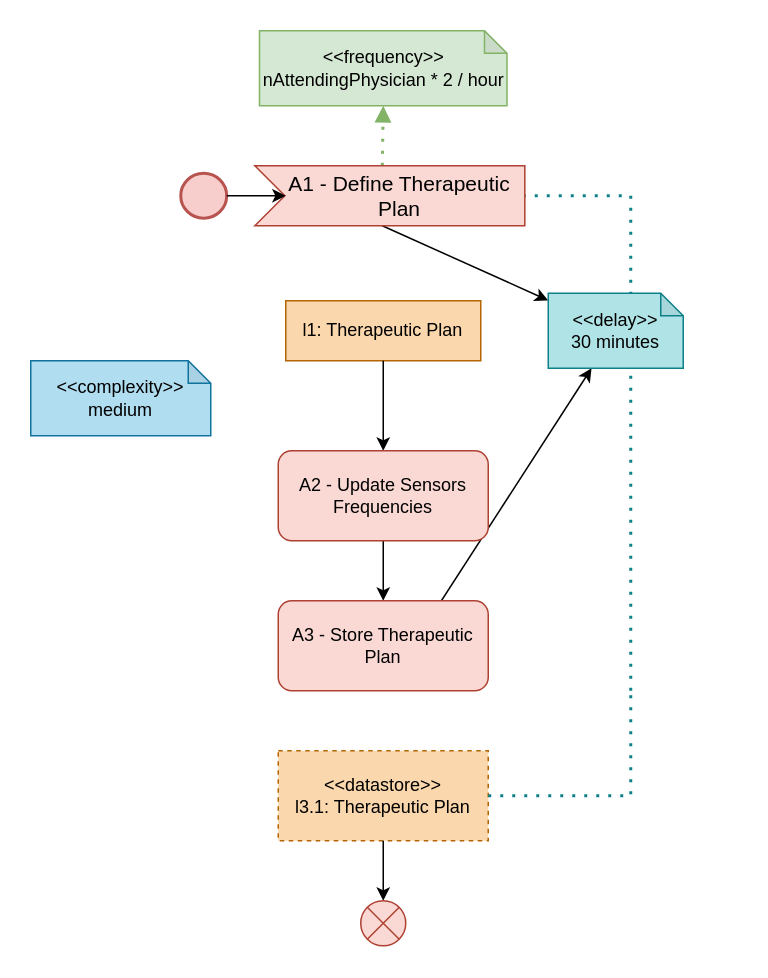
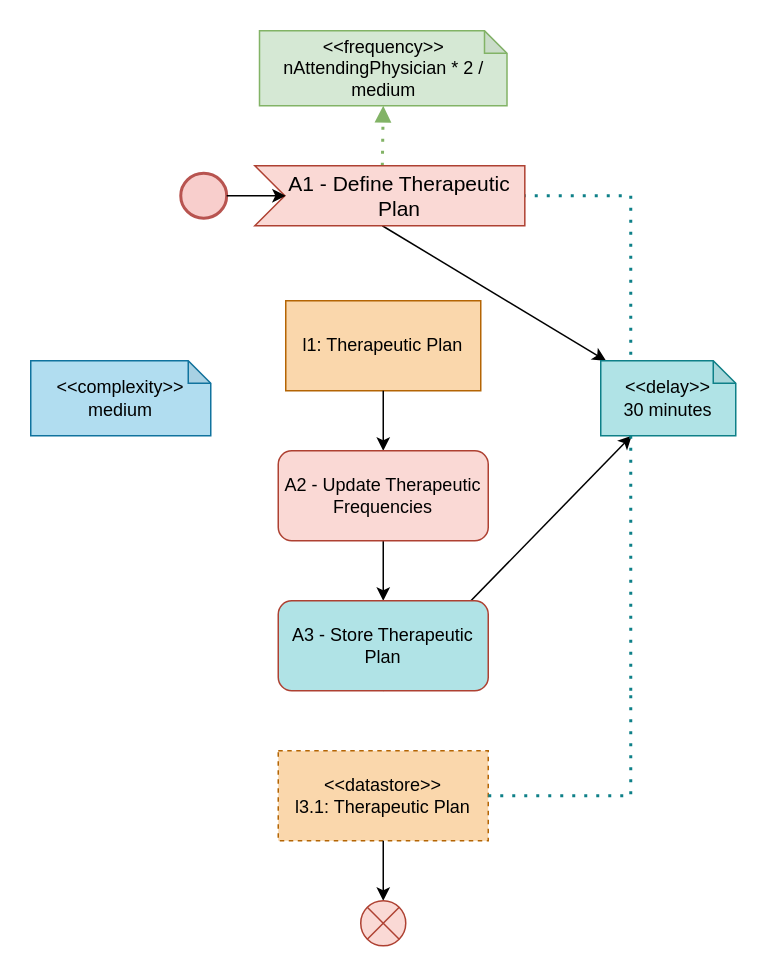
(384, 68) -> (384, 68)
(383, 331) -> (383, 346)
(616, 331) -> (668, 398)
(383, 496) -> (383, 496)
(383, 646) -> (383, 646)
